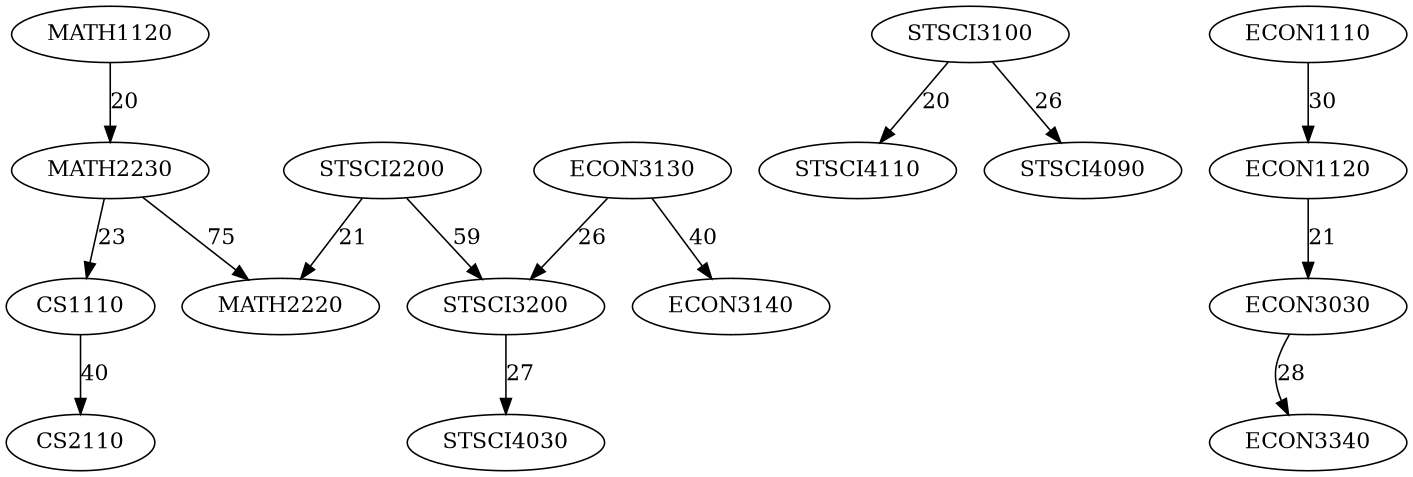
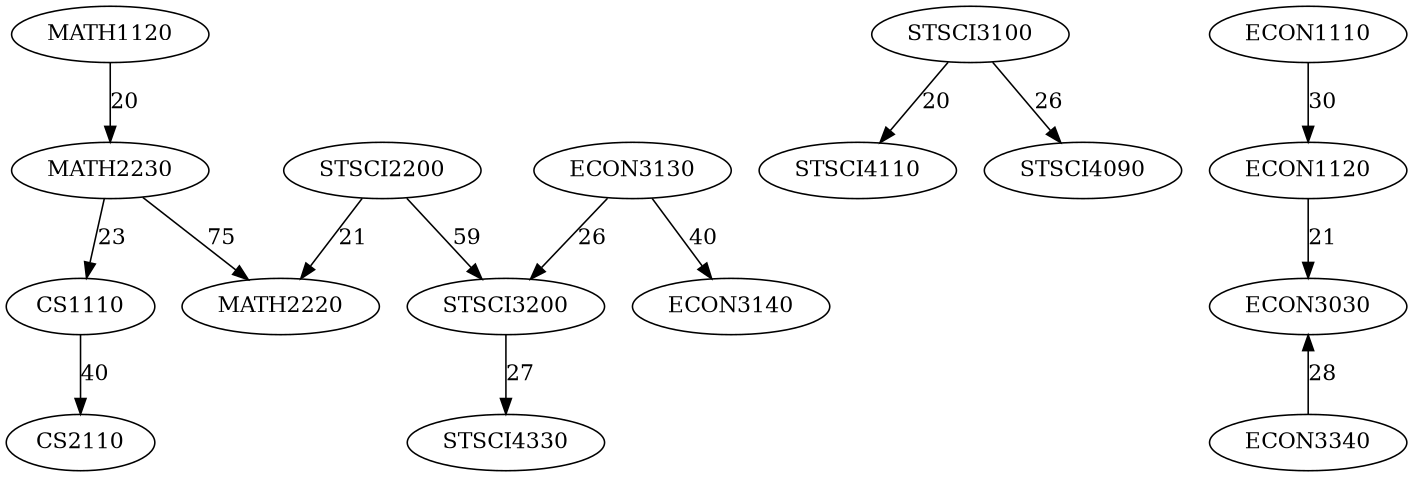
(1276, 367) -> (1308, 382)
(506, 443) -> (506, 443)
